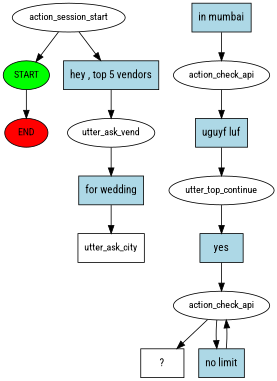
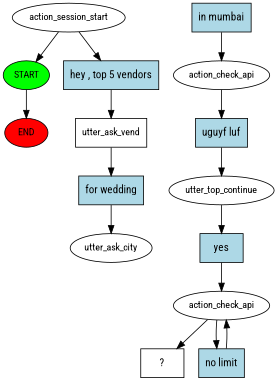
(111, 133) -> (111, 133)
(111, 248) -> (111, 248)
